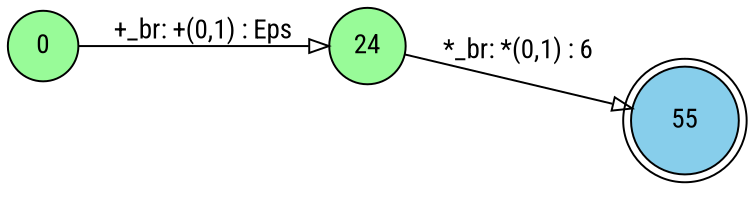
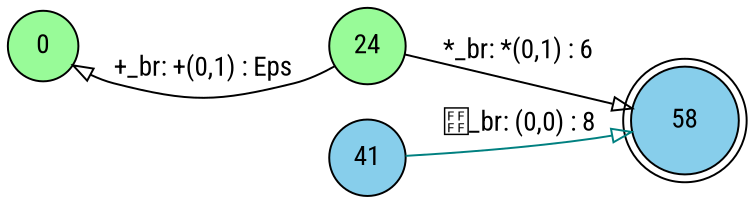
(194, 46) -> (214, 97)
(685, 121) -> (685, 121)
none -> (367, 158)
